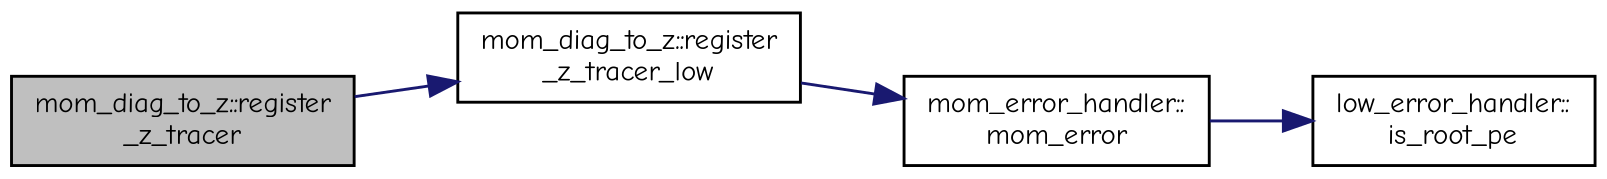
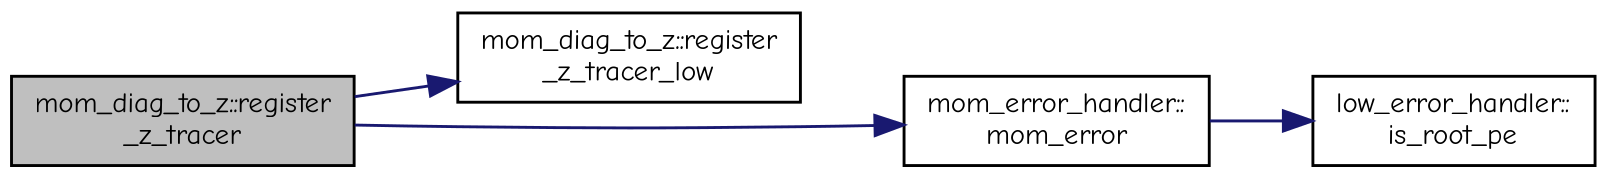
(838, 88) -> (615, 128)
